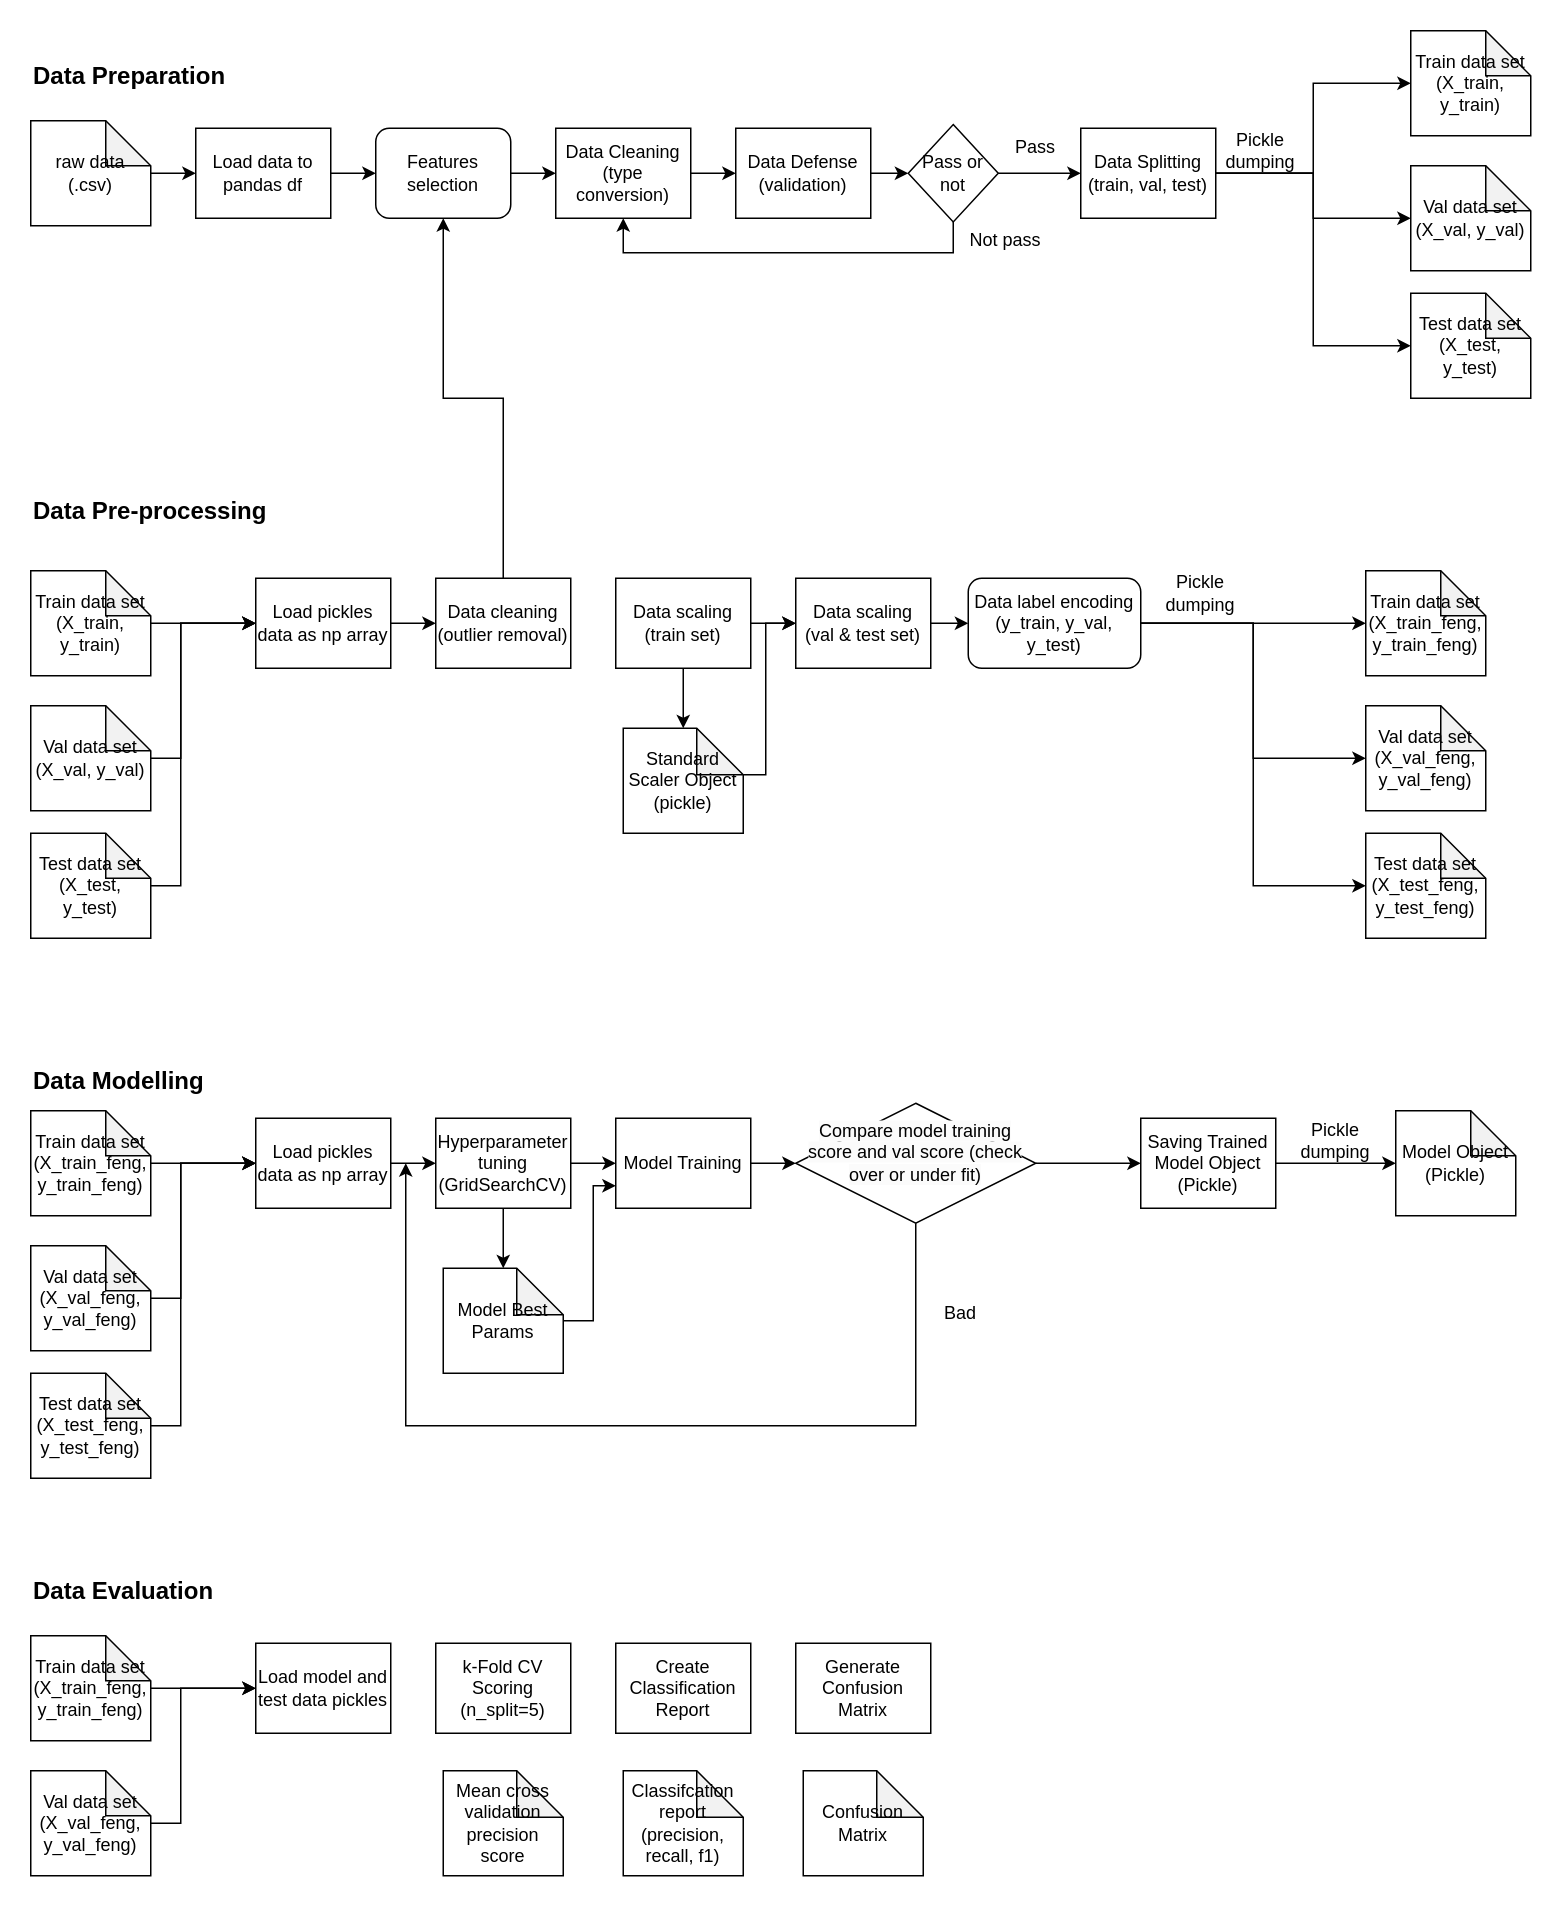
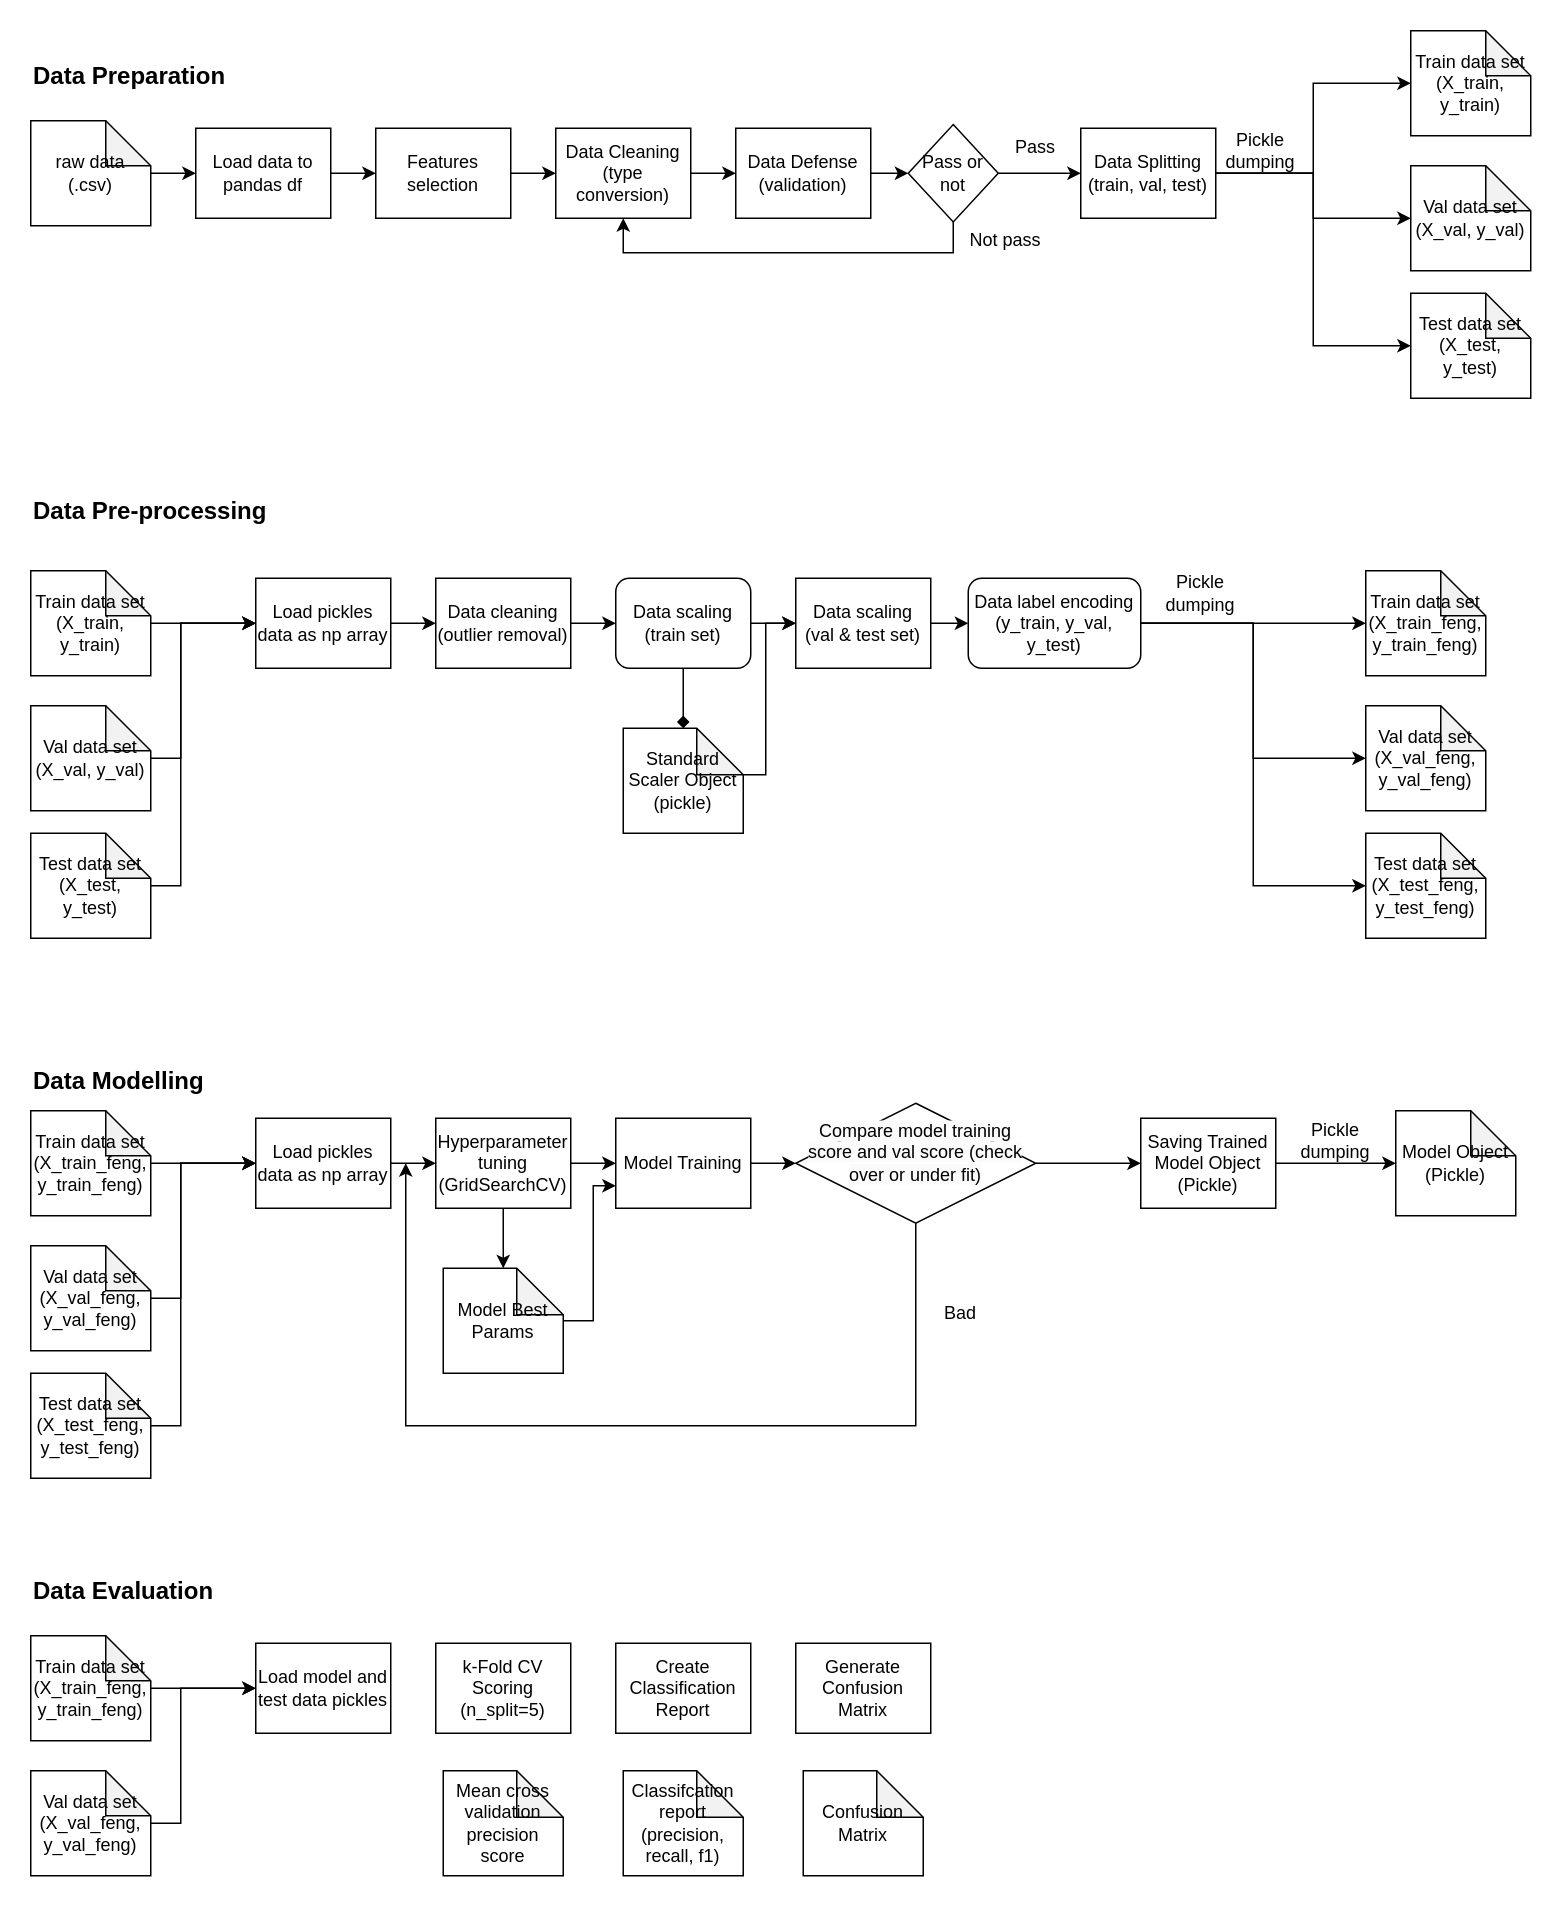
(443, 173) -> (443, 173)
(478, 398) -> (599, 623)
(683, 623) -> (683, 623)
(683, 717) -> (683, 716)
